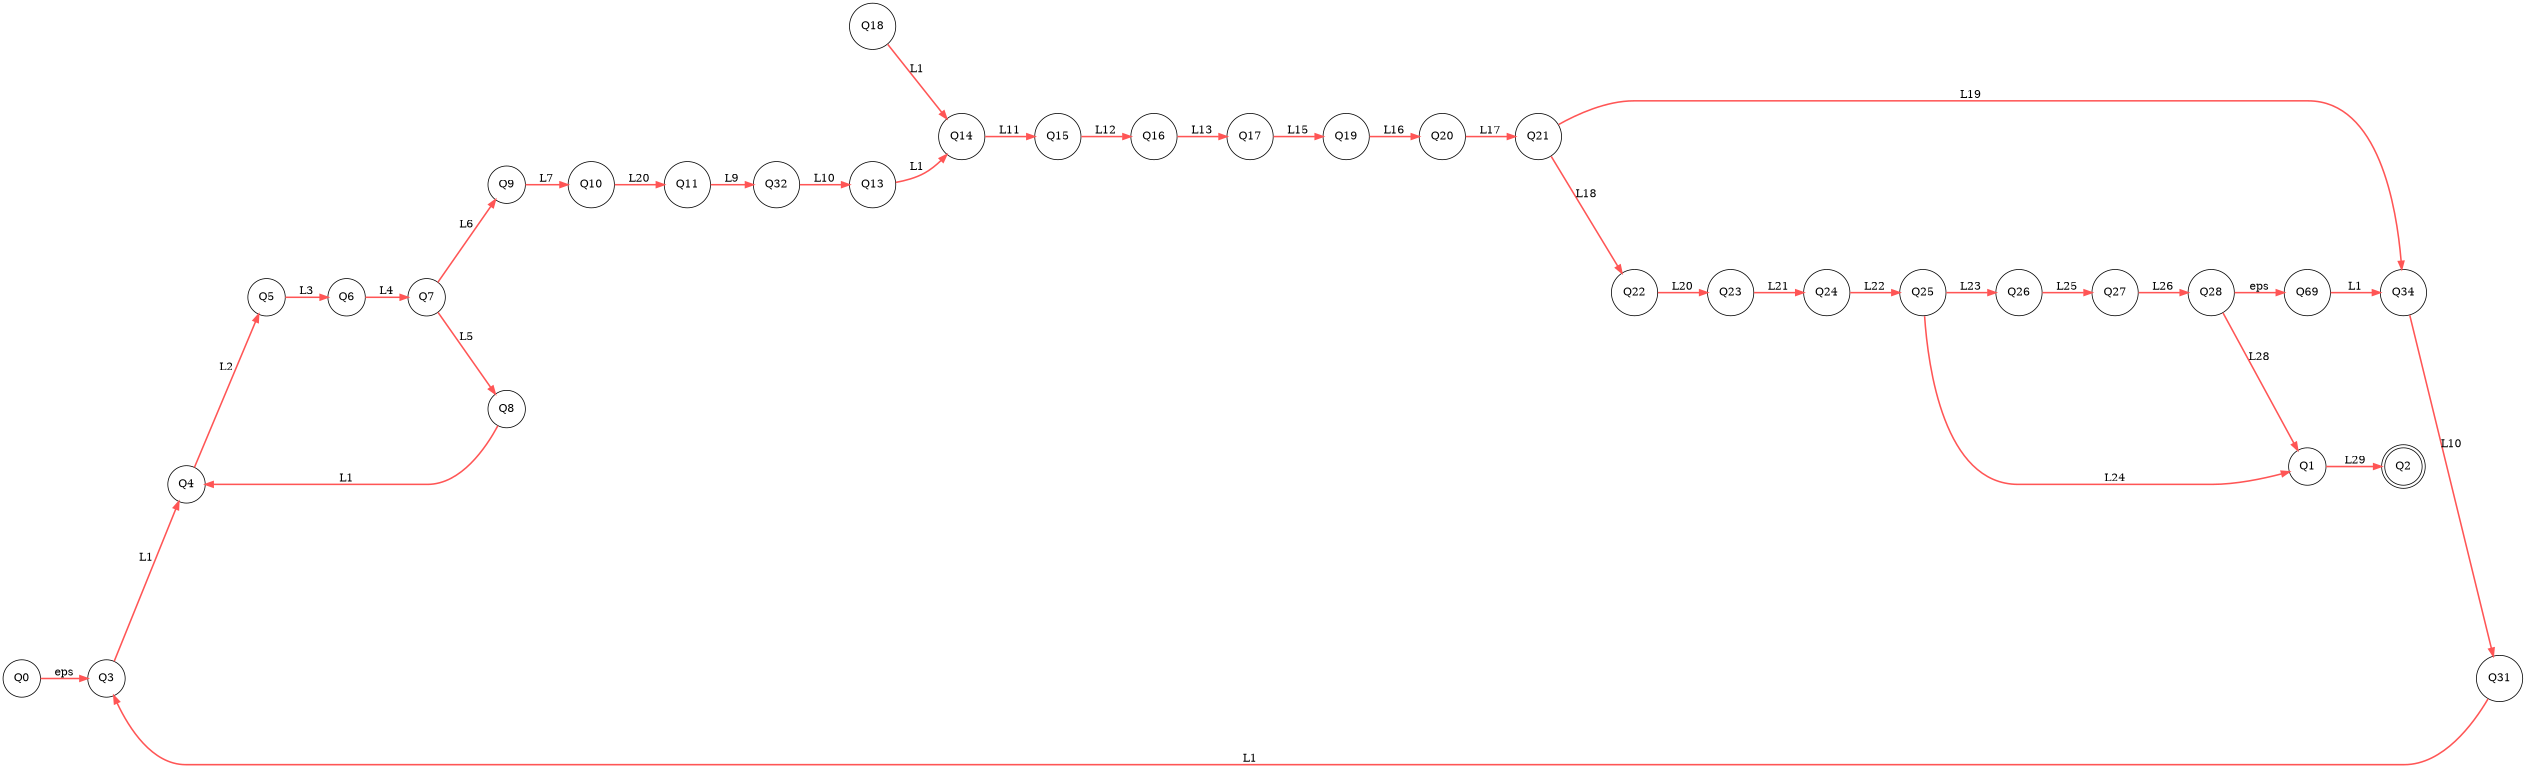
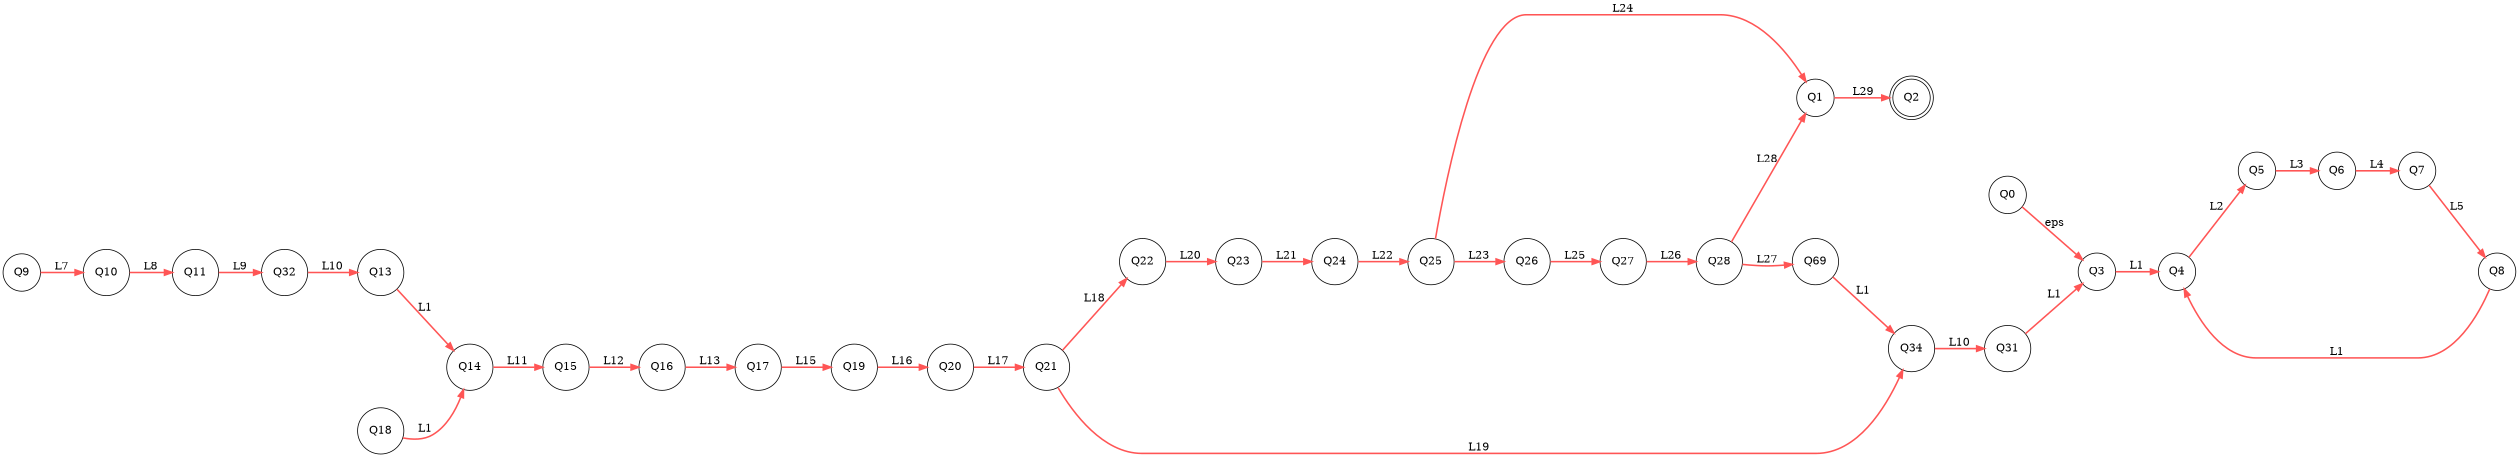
(639, 179) -> (151, 267)
(464, 244) -> none
(2259, 287) -> (1767, 260)
